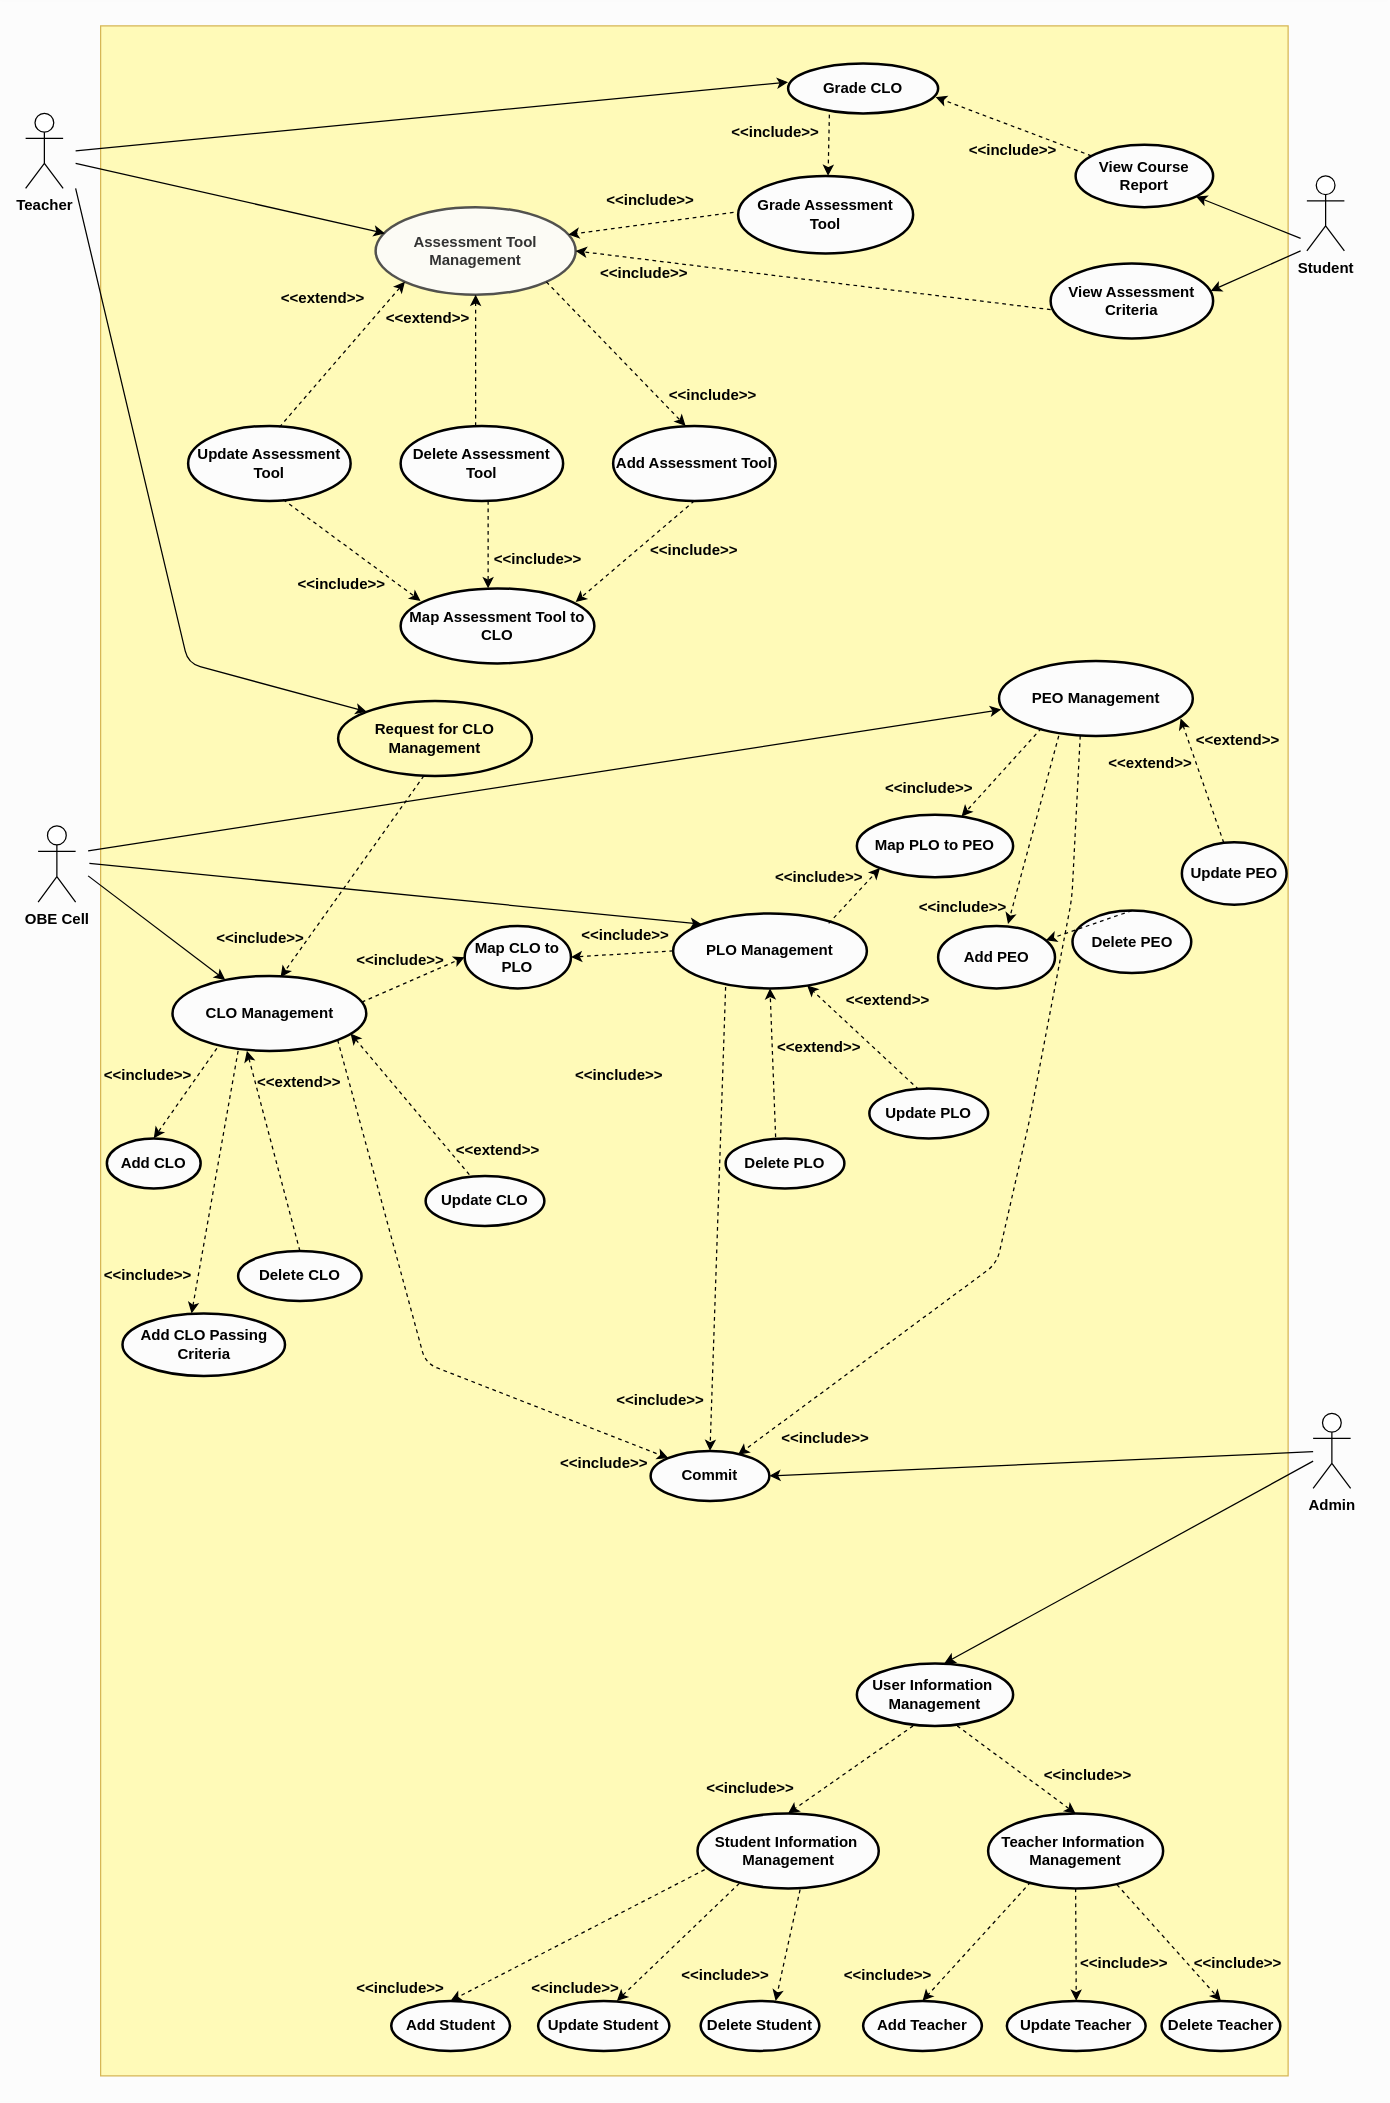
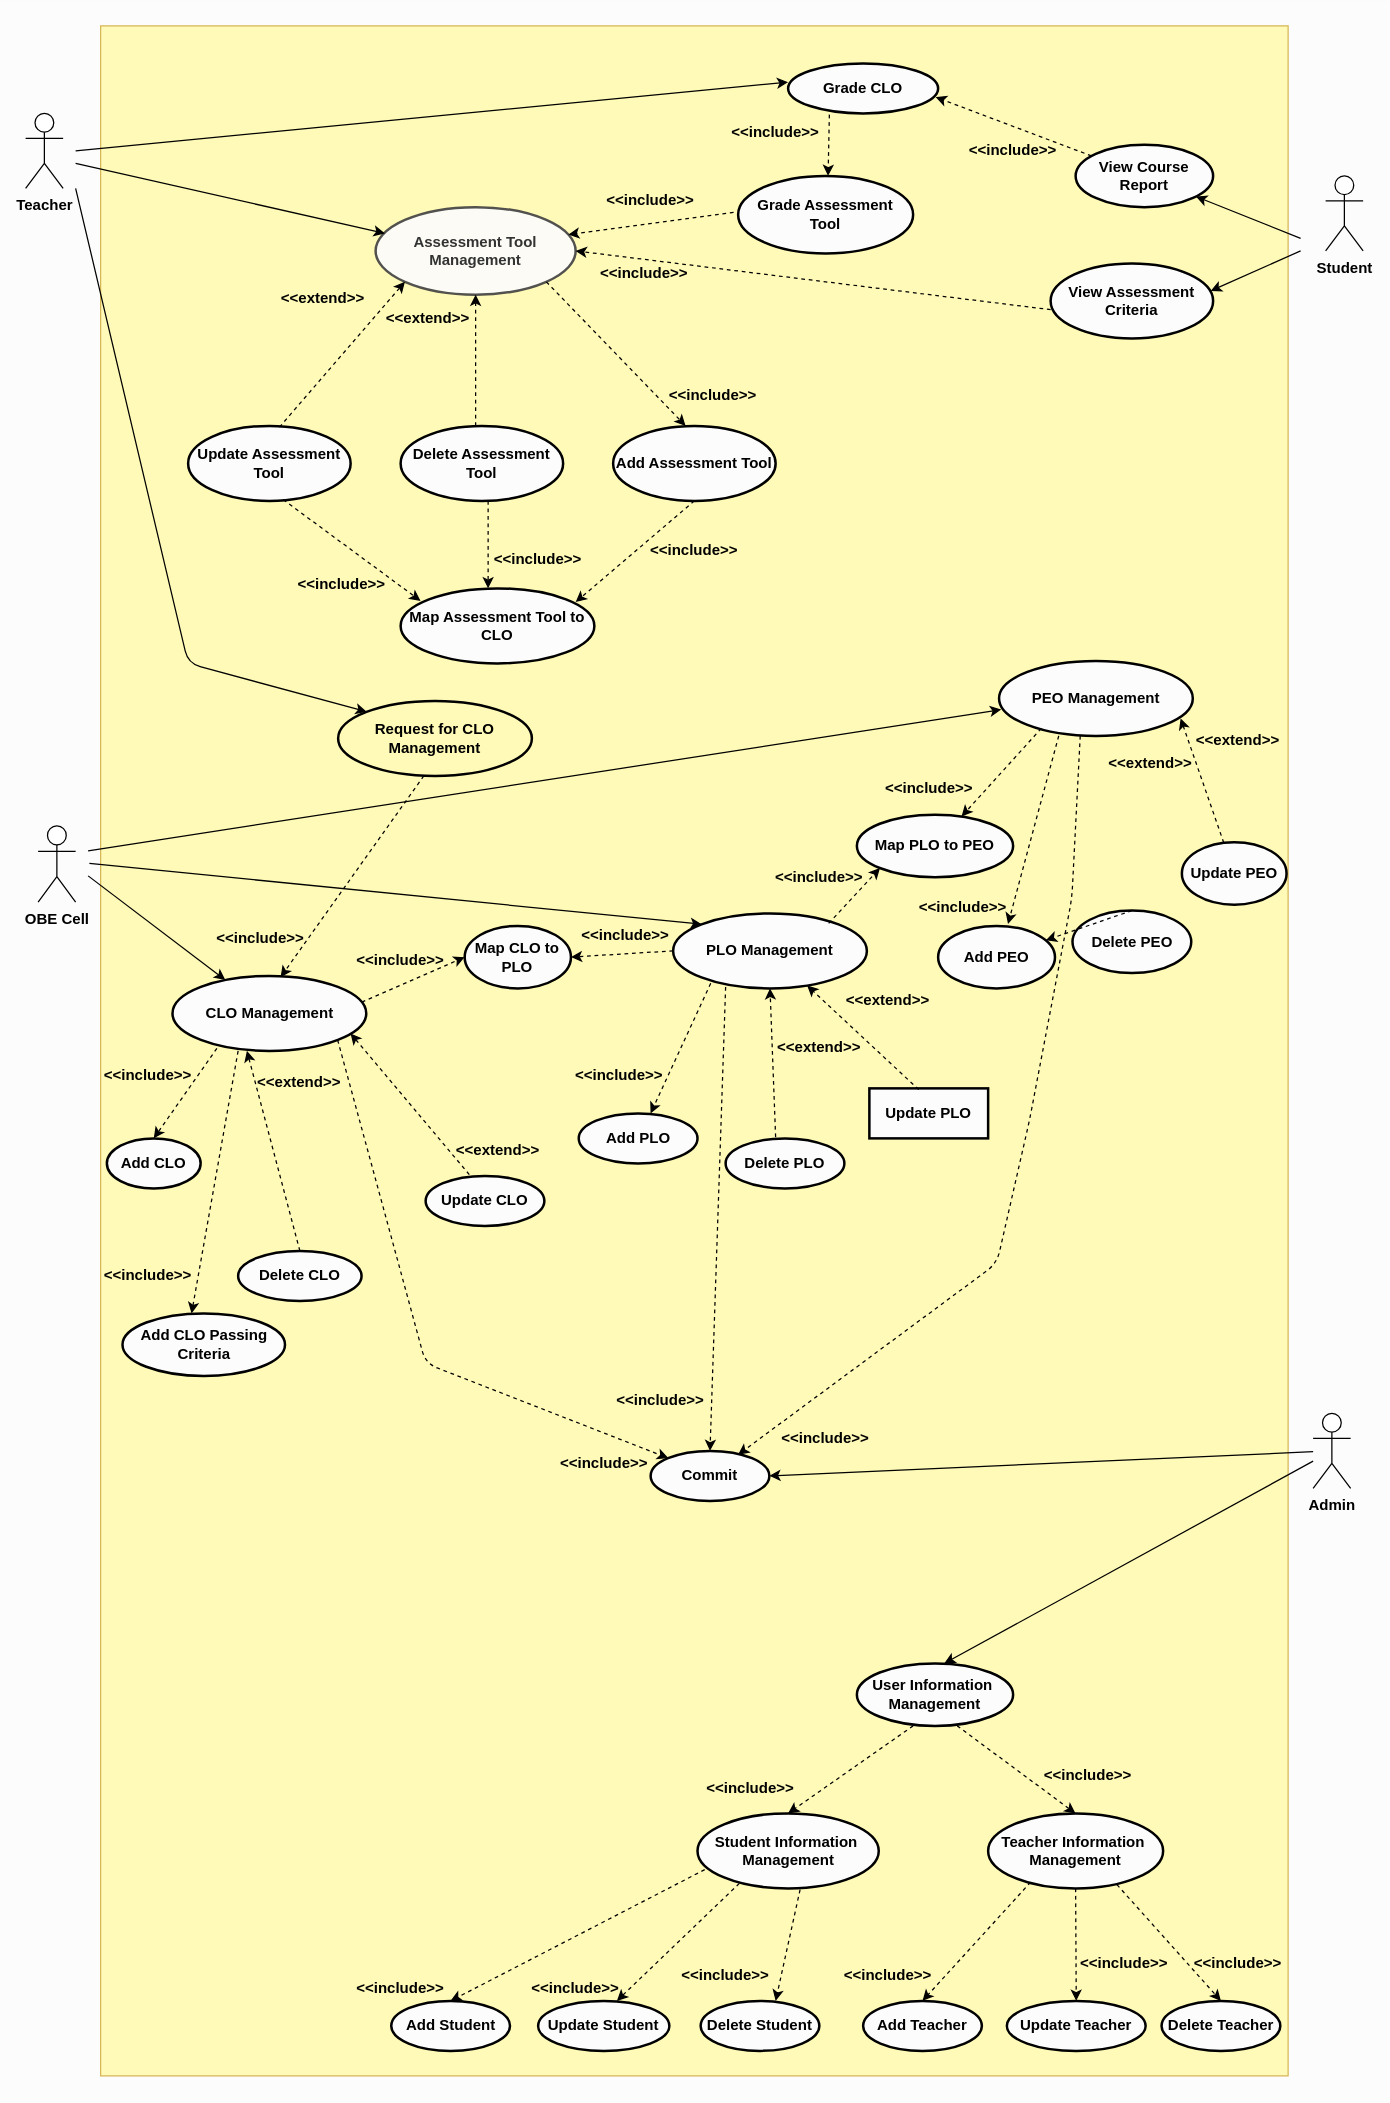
(1326, 213) -> (1344, 213)
none -> (683, 1044)
(929, 1113) -> (929, 1113)
none -> (638, 1138)
